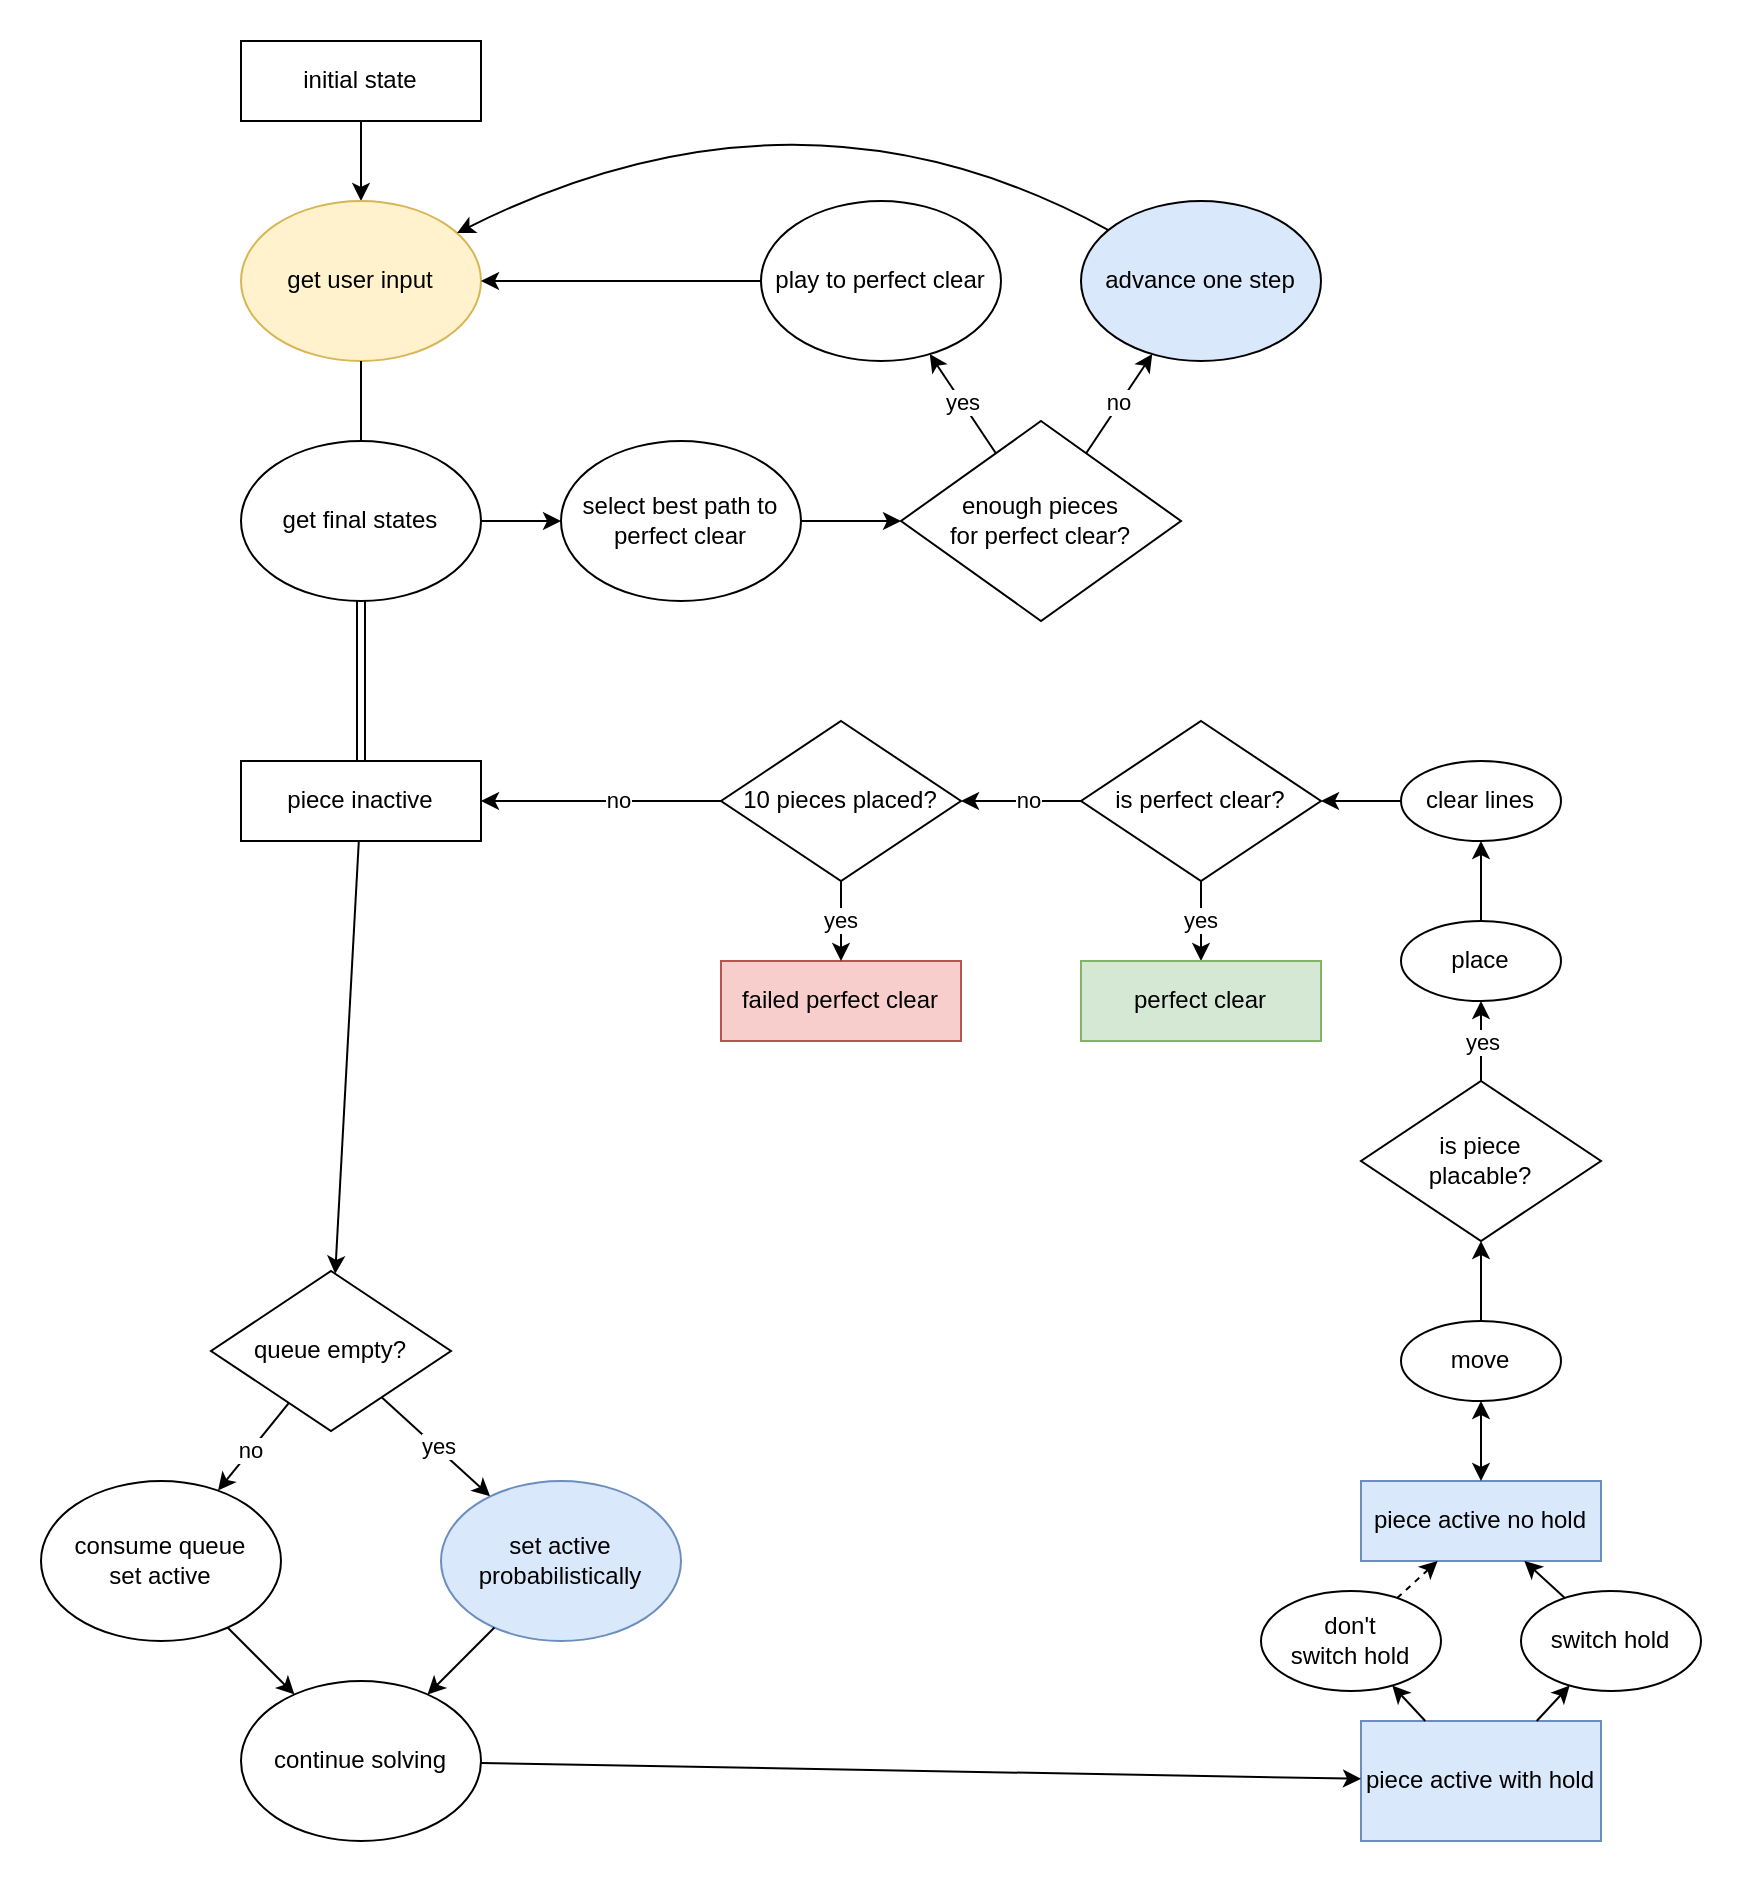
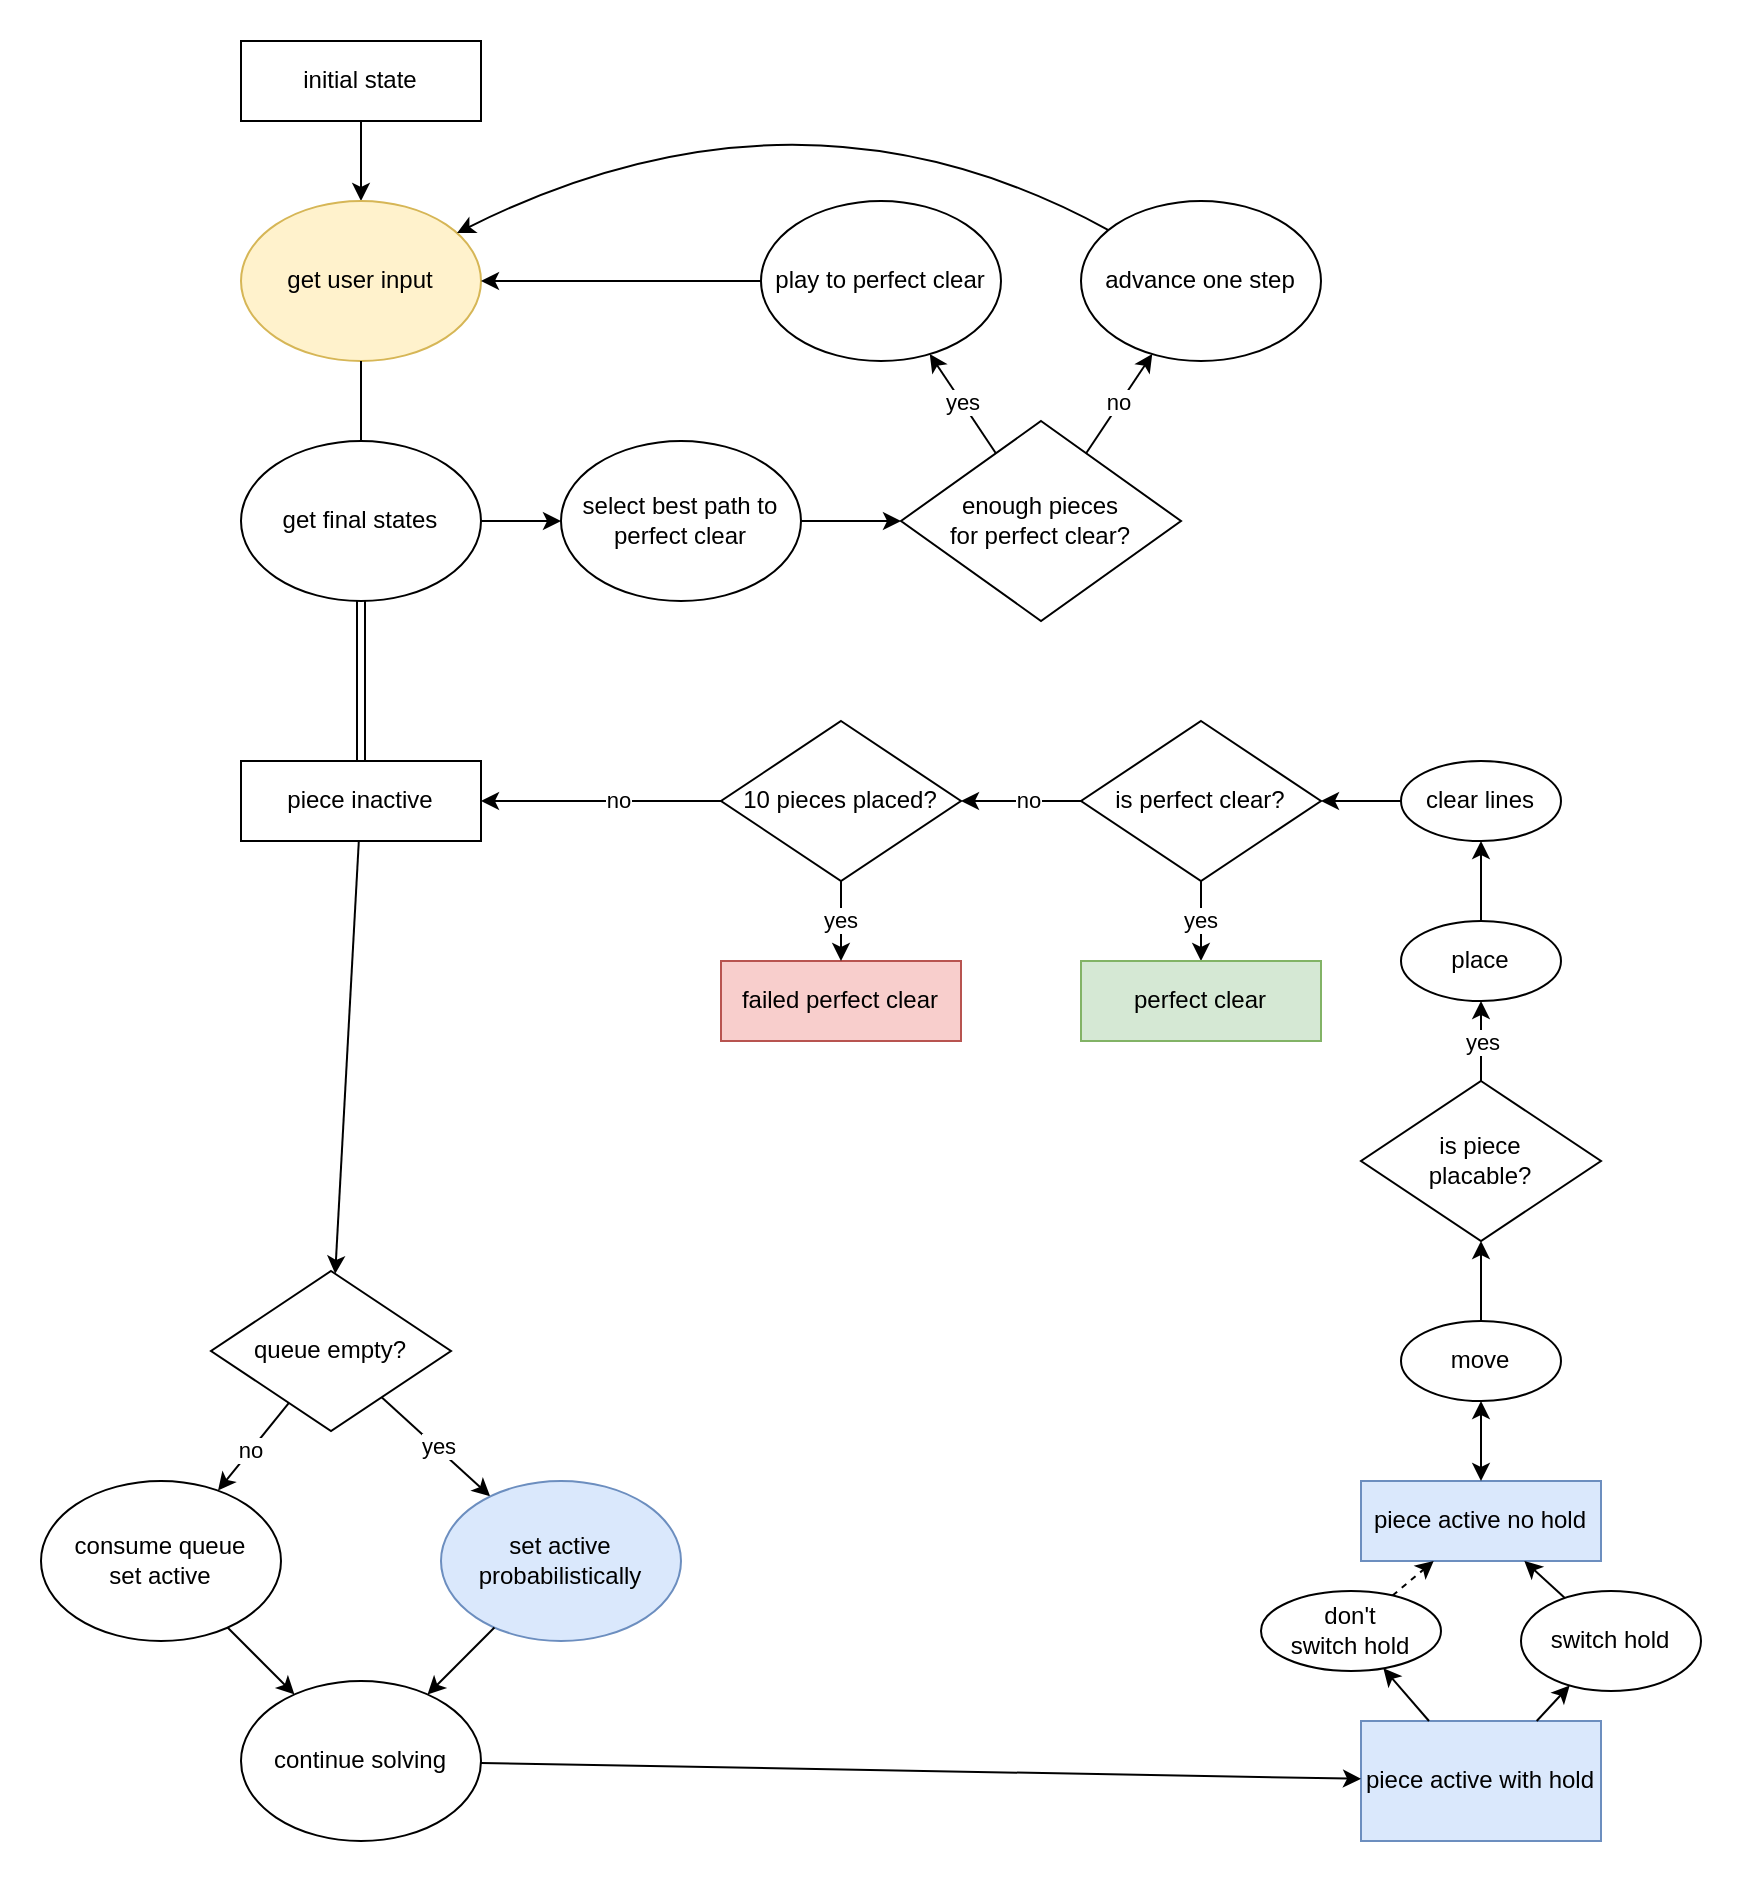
(1201, 281) -> (1201, 281)
(1351, 1641) -> (1351, 1631)
